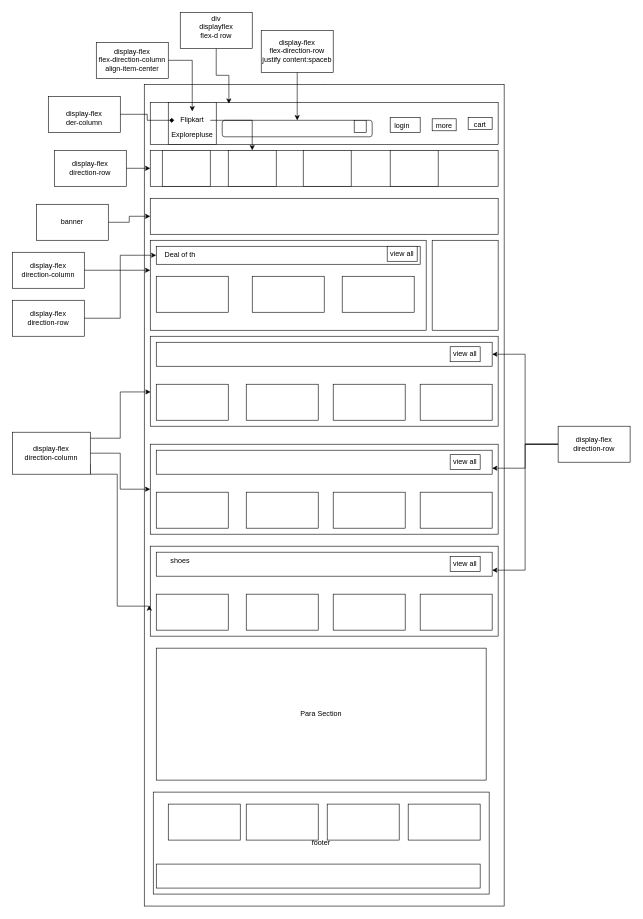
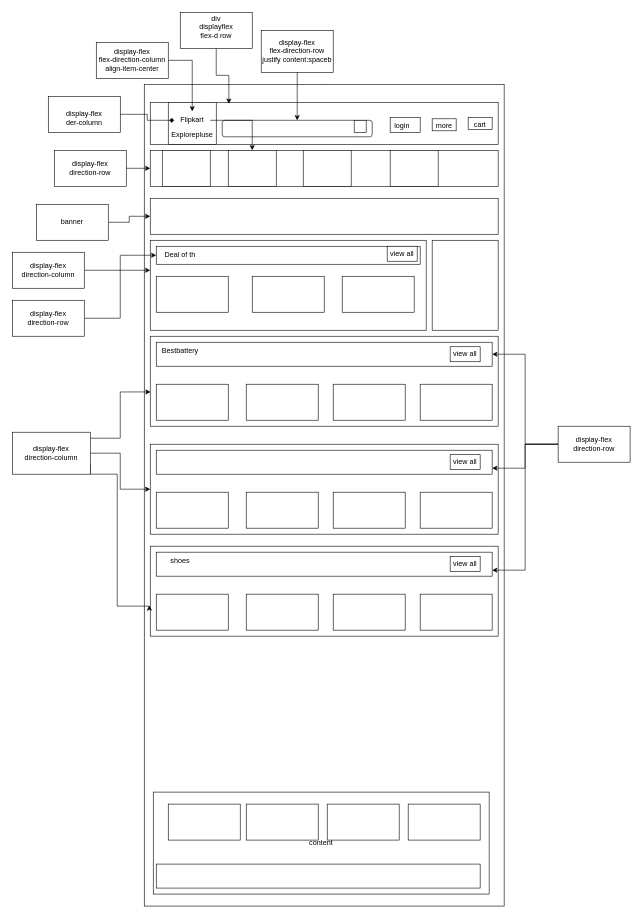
none -> (180, 351)
(321, 714) -> none
(321, 843) -> (321, 843)
